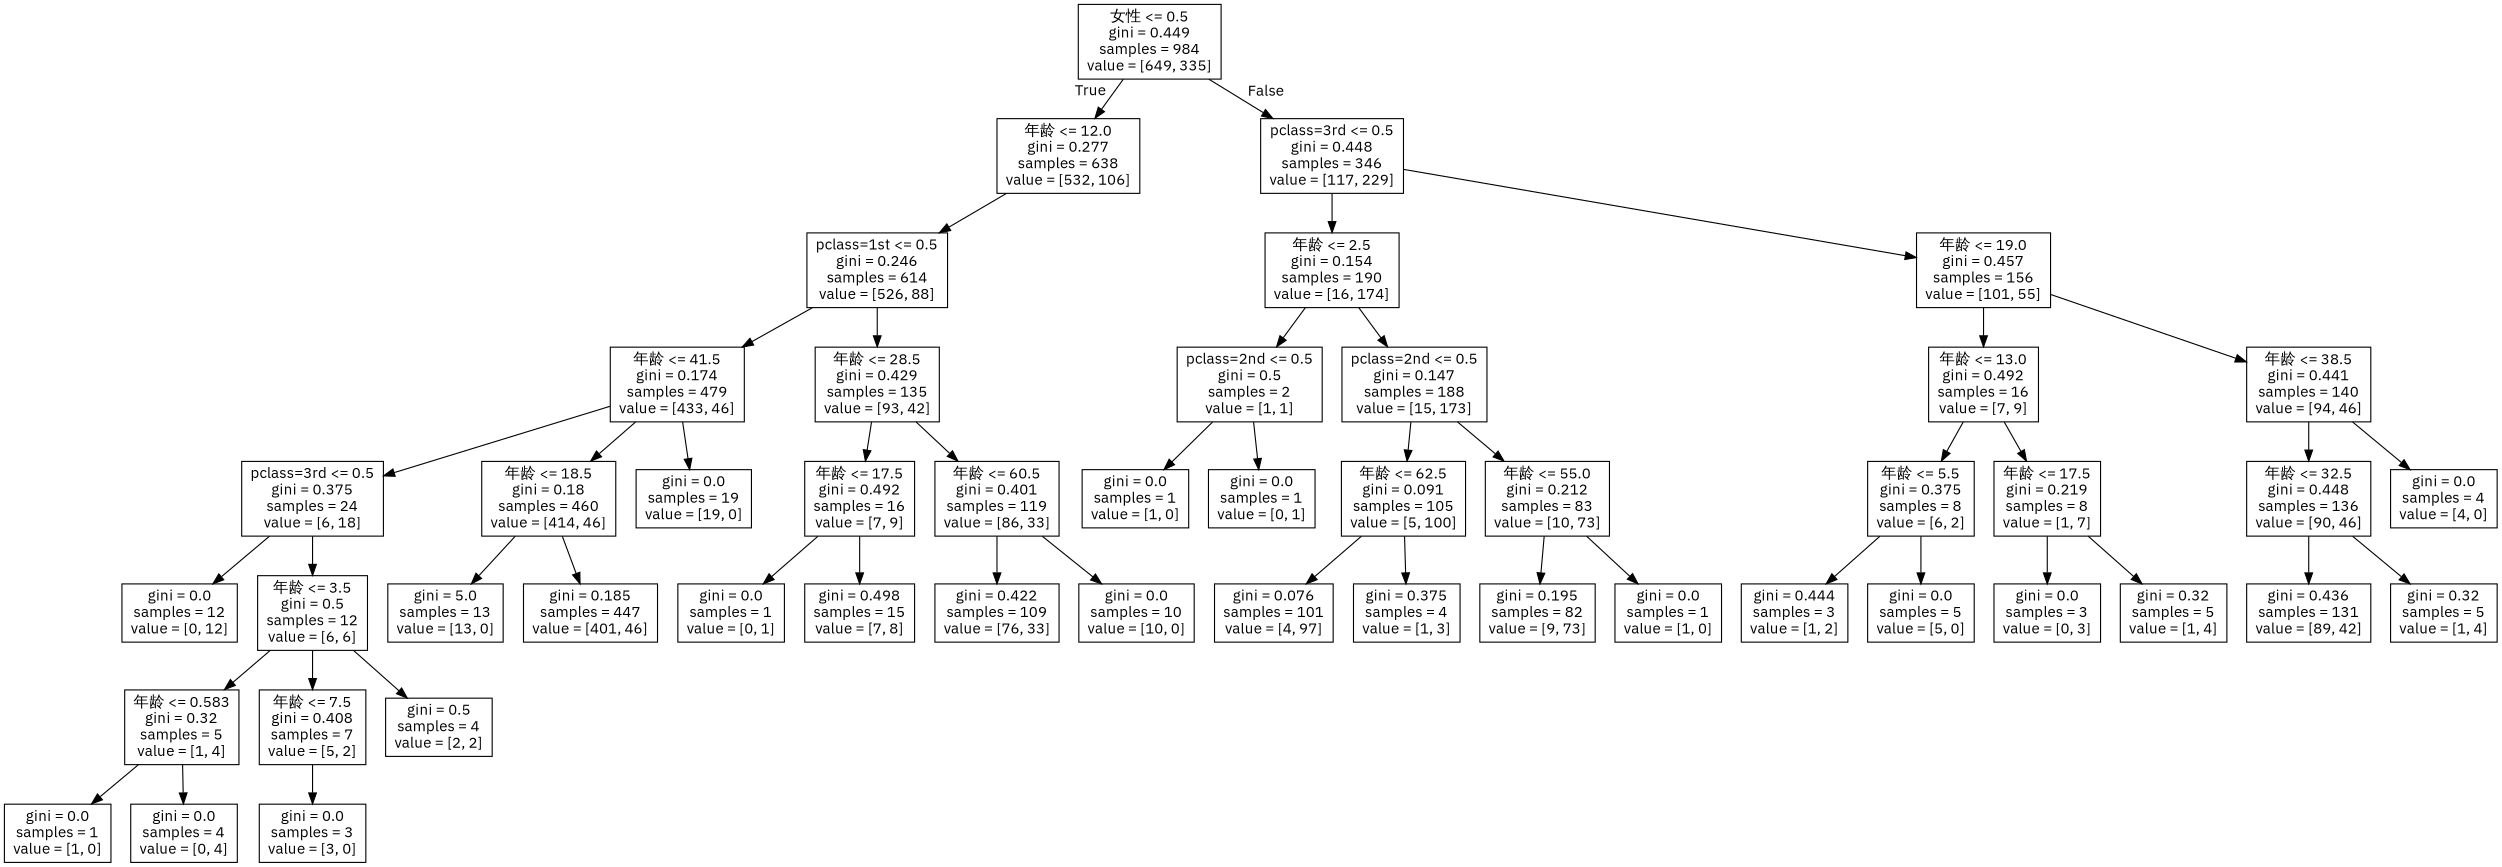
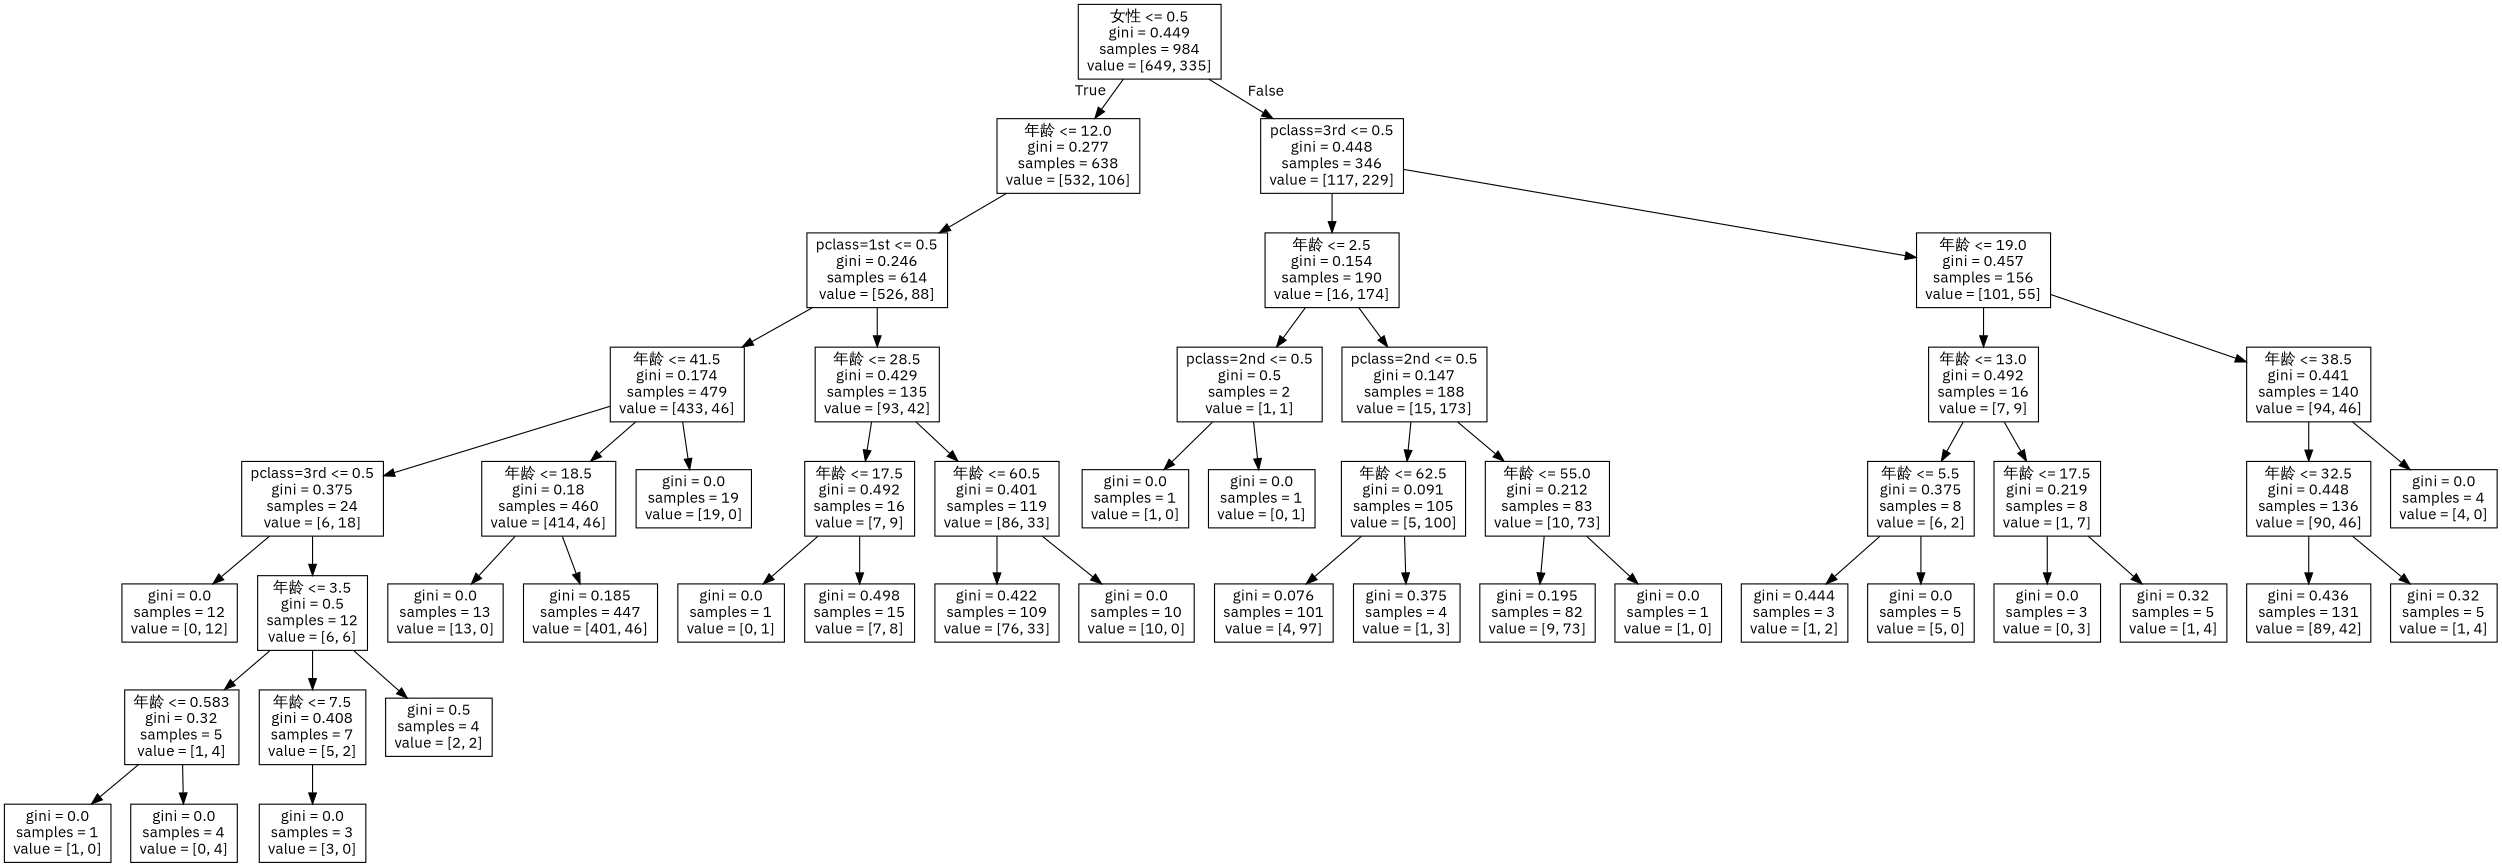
(445, 613) -> (445, 613)
